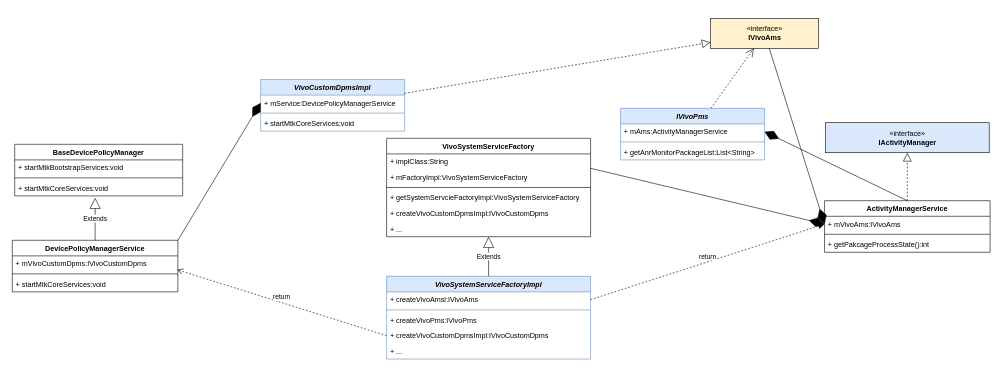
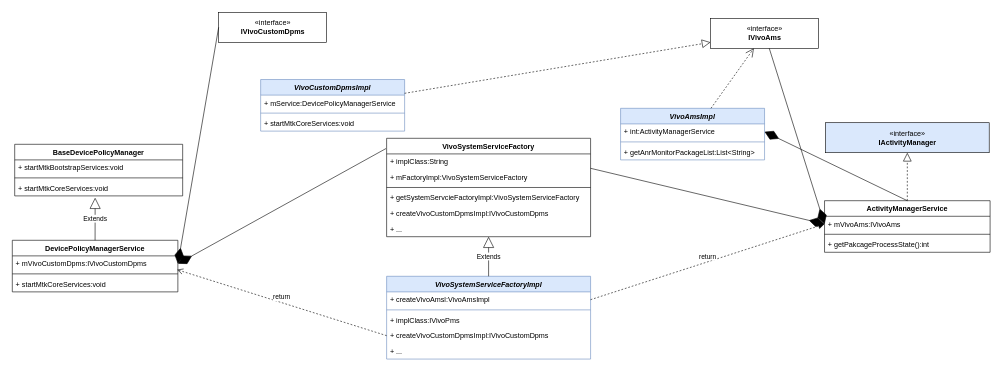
none -> (273, 27)
(765, 33) -> (765, 33)
(692, 116) -> (692, 116)
none -> (202, 125)
(678, 132) -> (675, 132)
(218, 173) -> none
none -> (289, 202)
(436, 300) -> (441, 300)
(435, 320) -> (425, 320)
